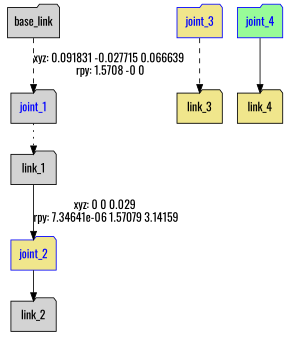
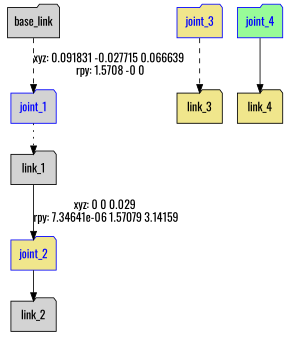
(34, 108) -> (34, 108)
